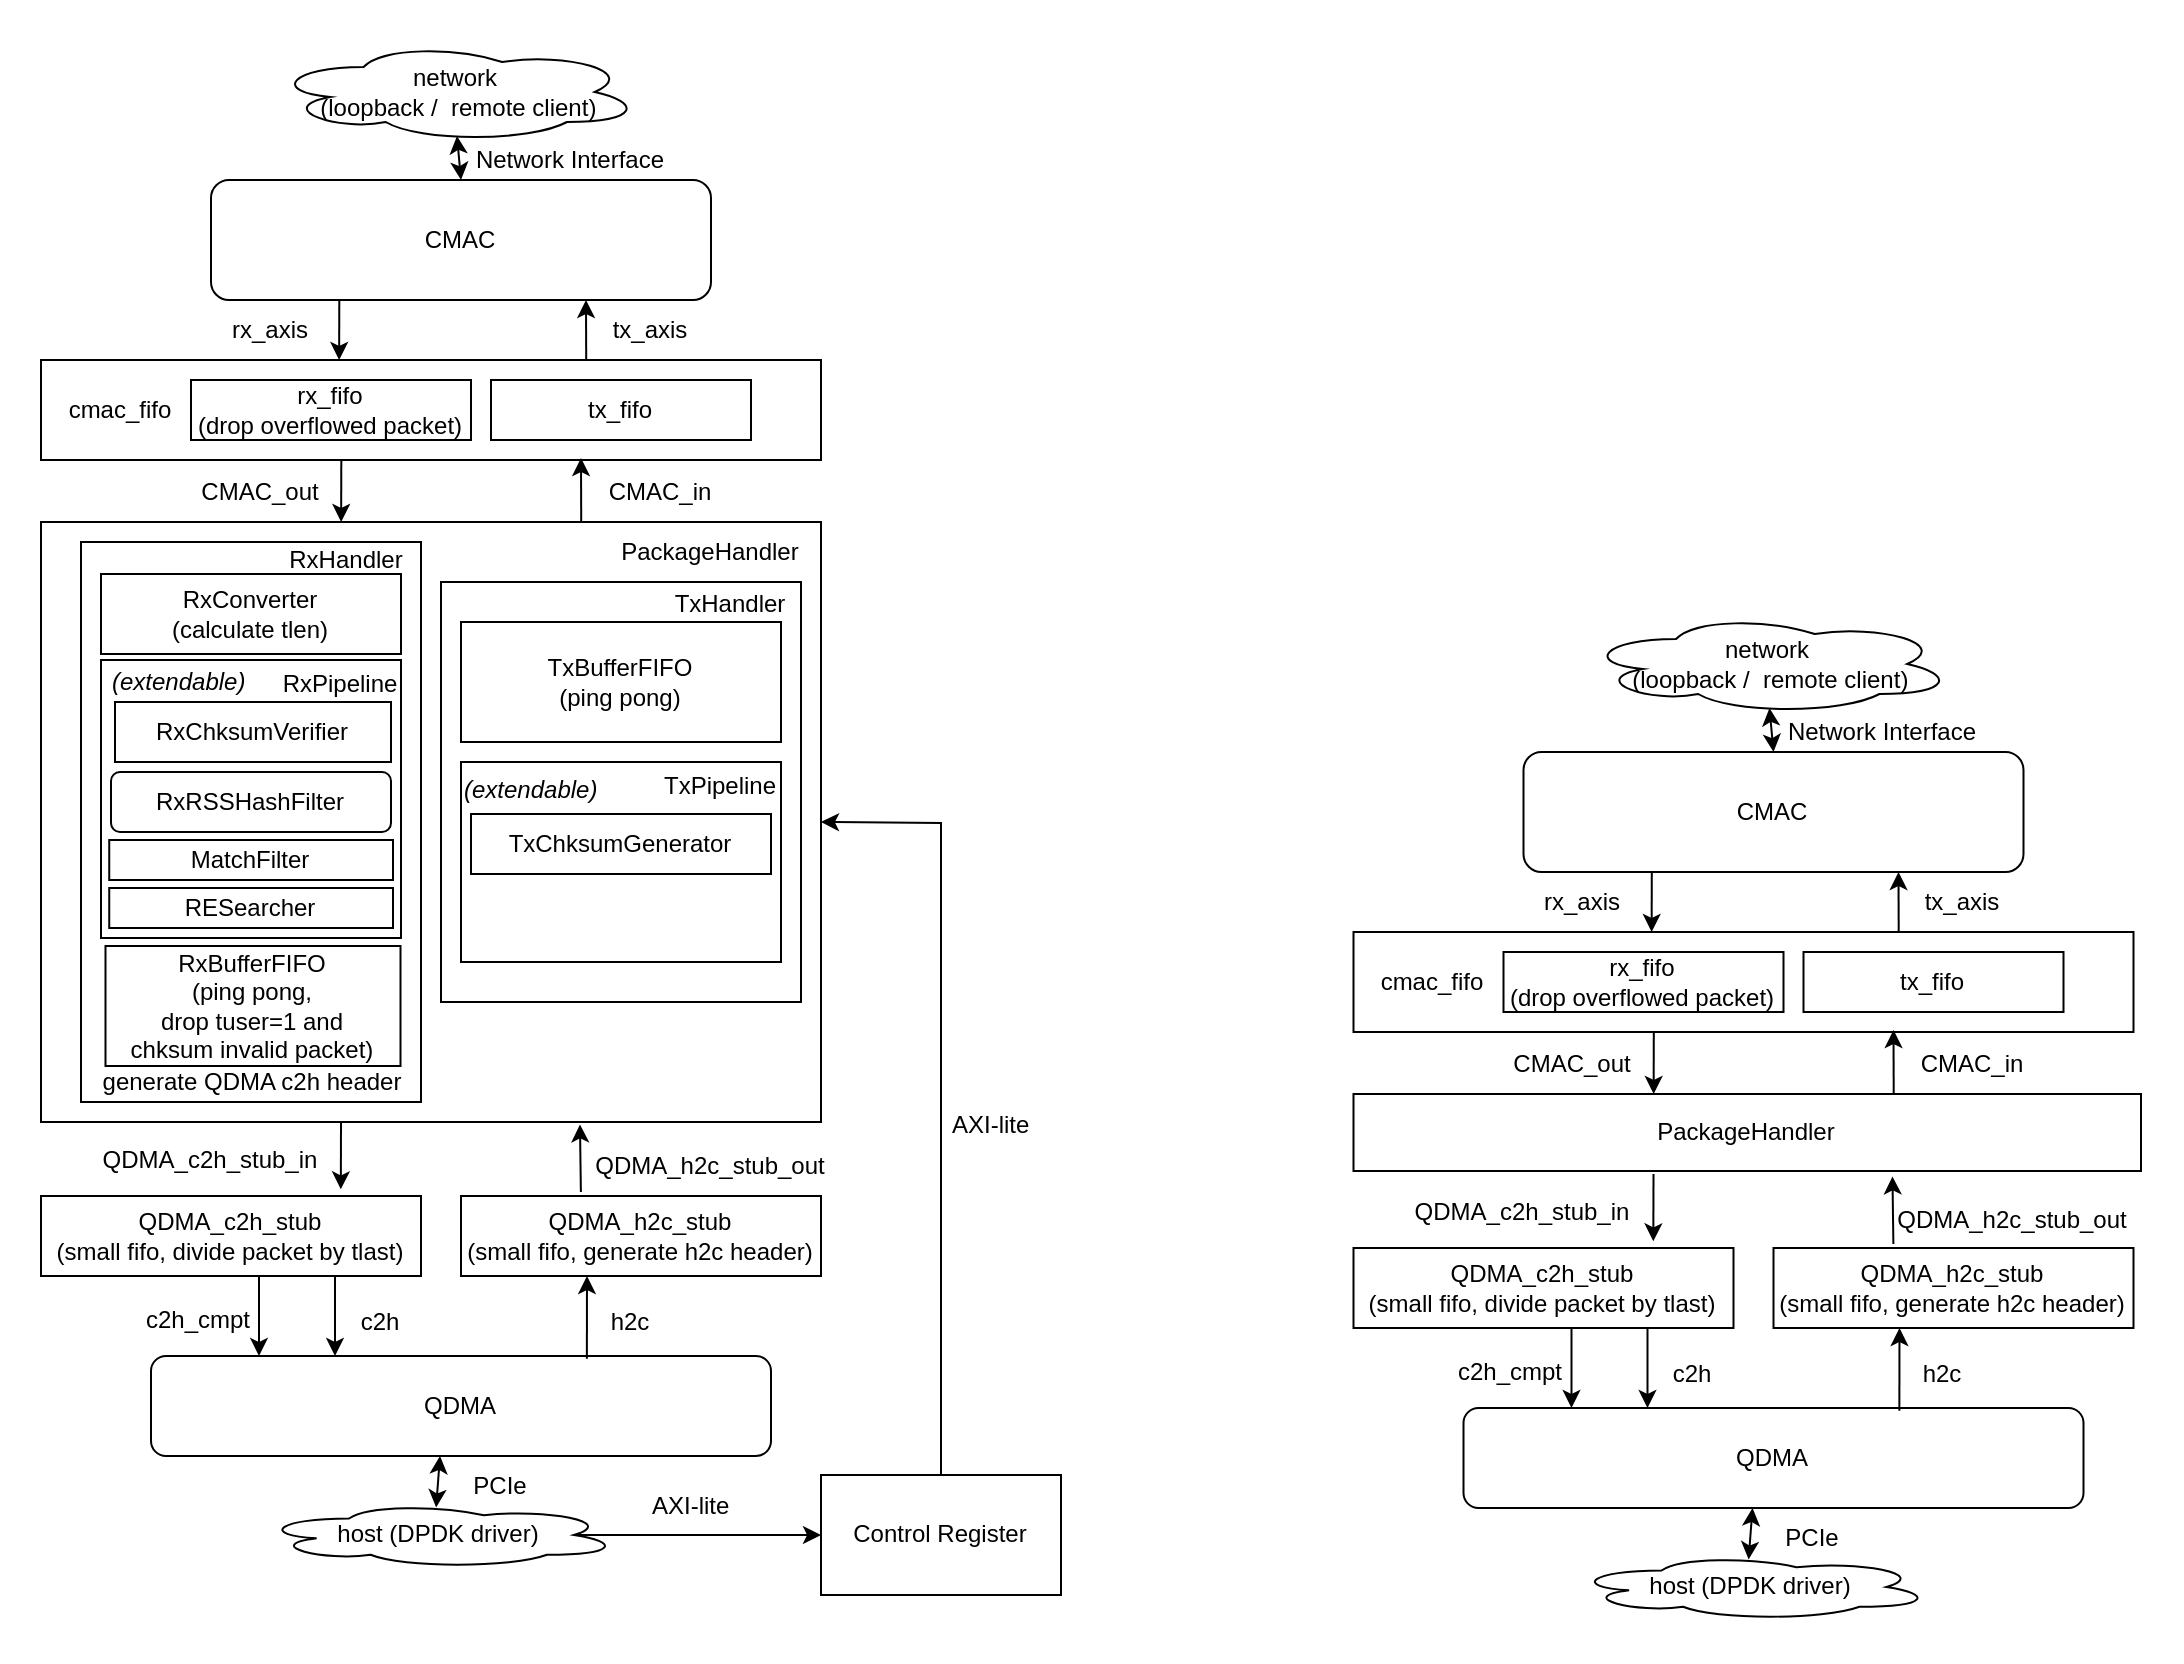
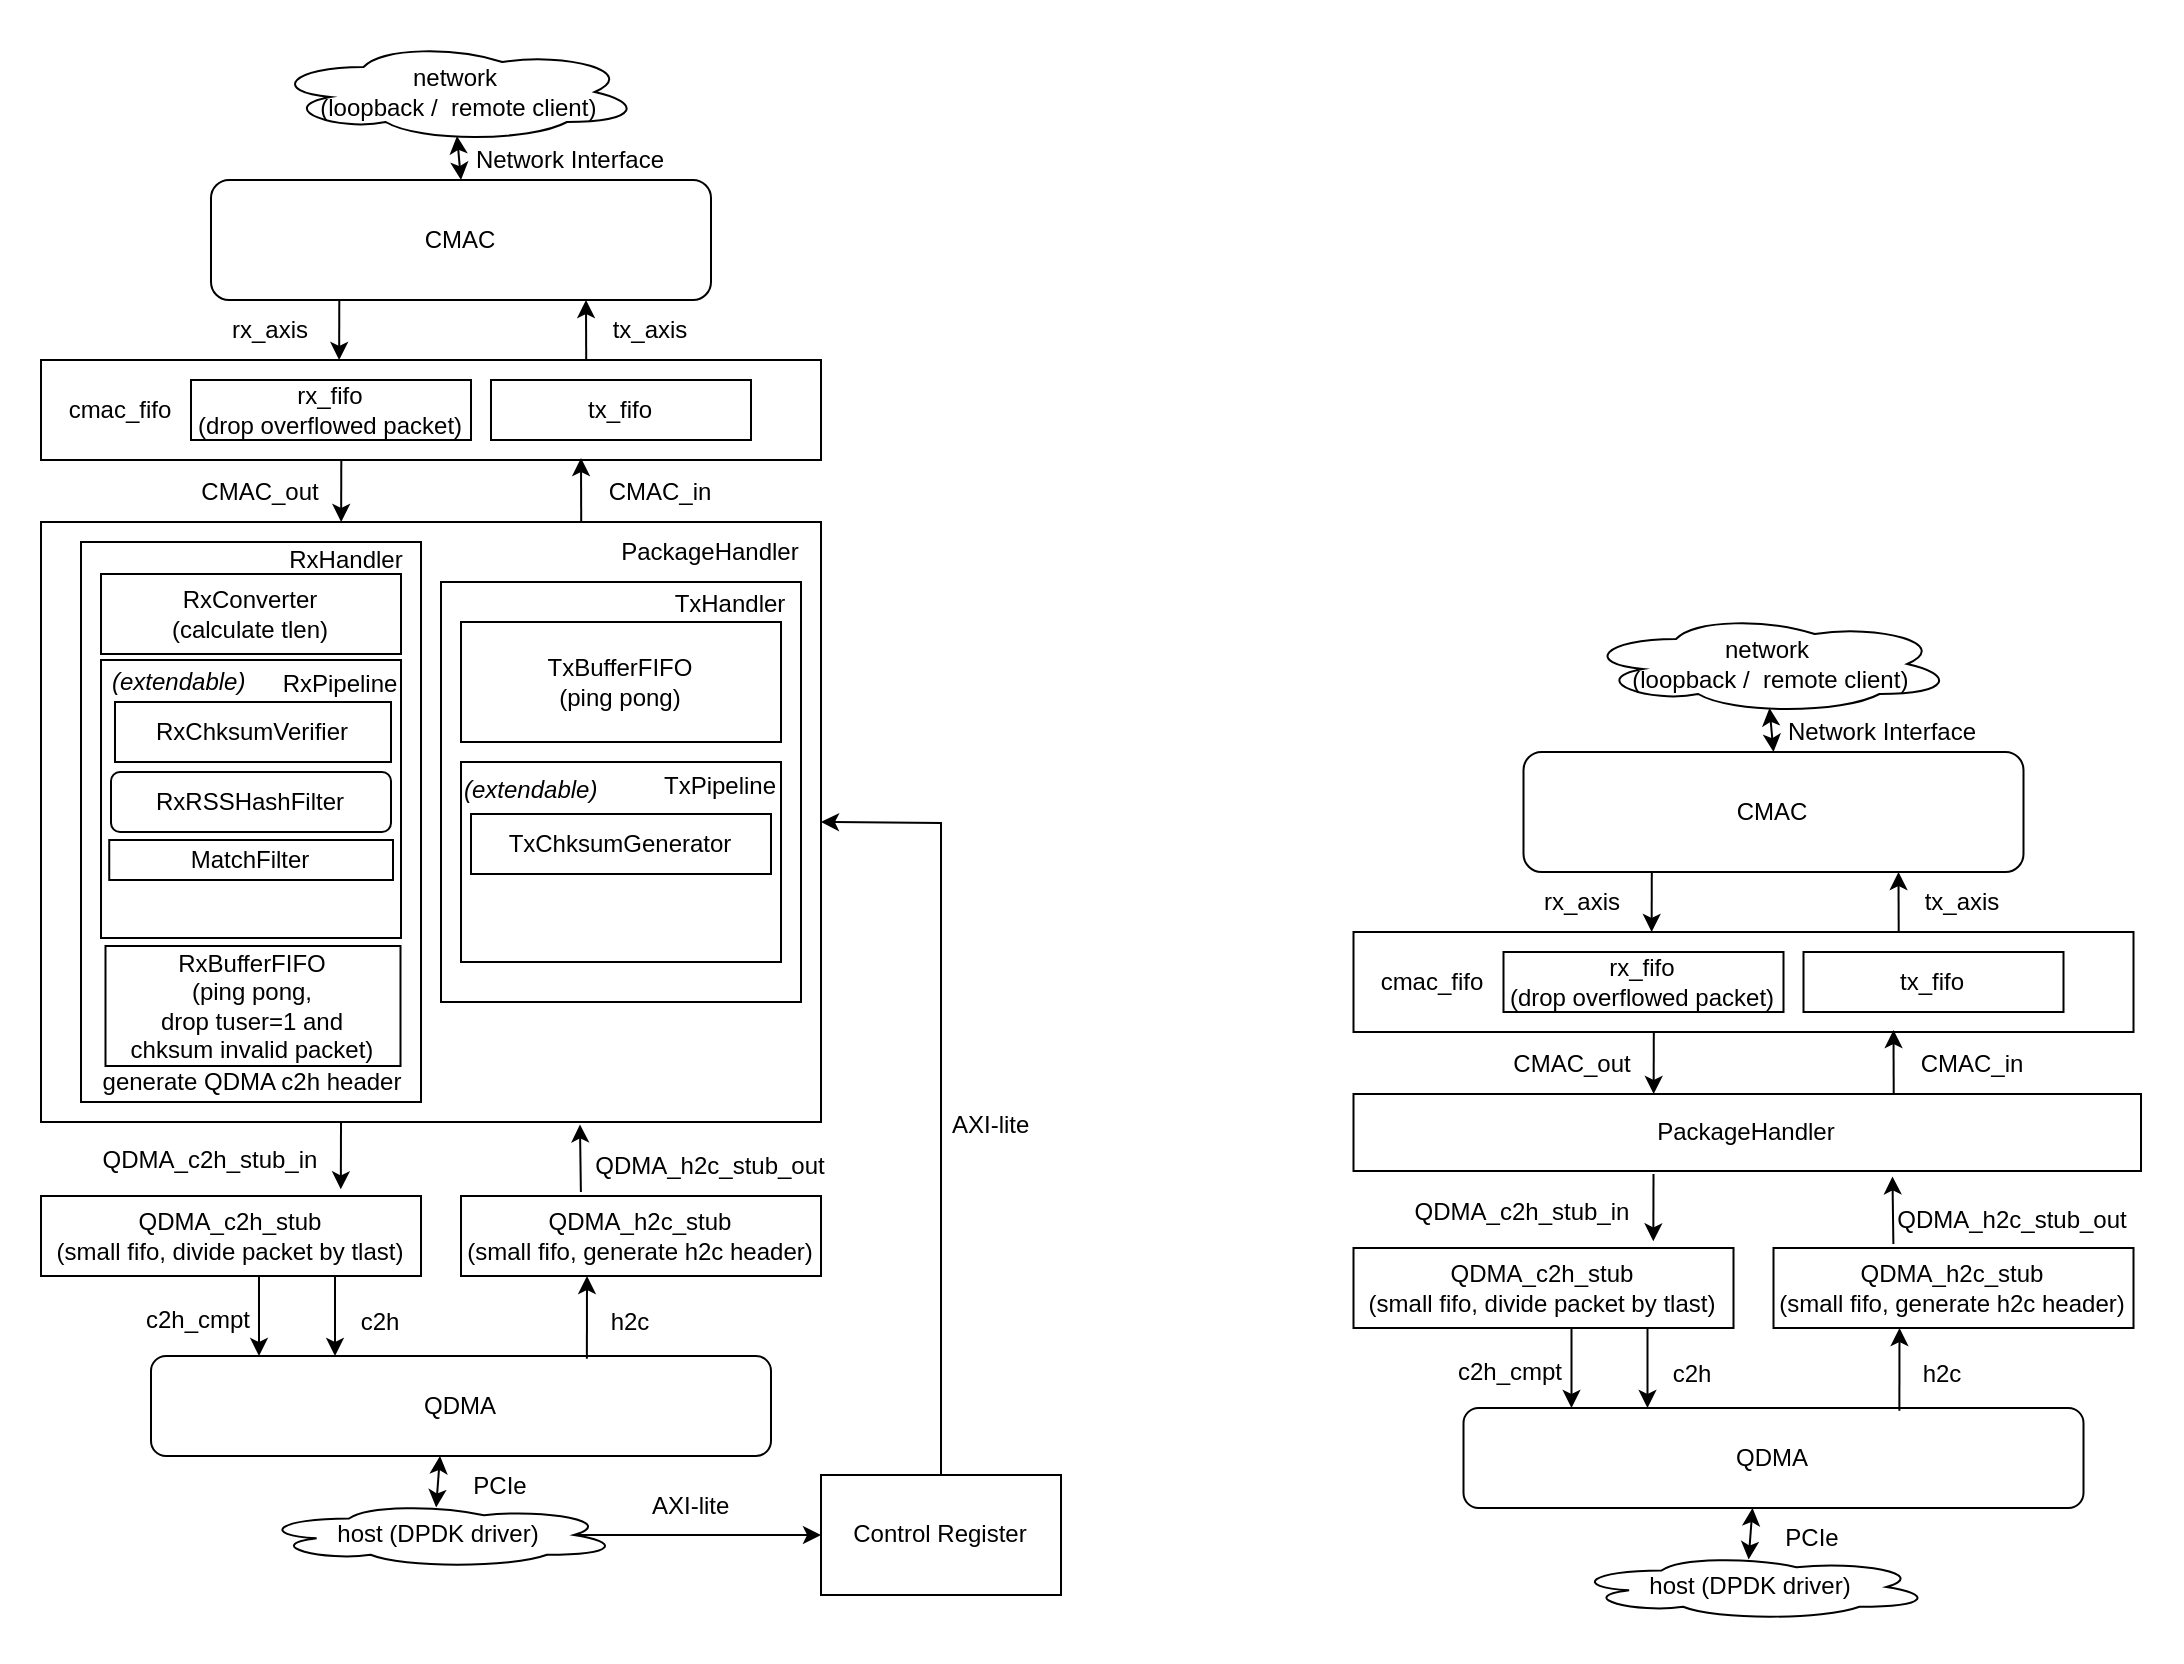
(251, 908) -> none
